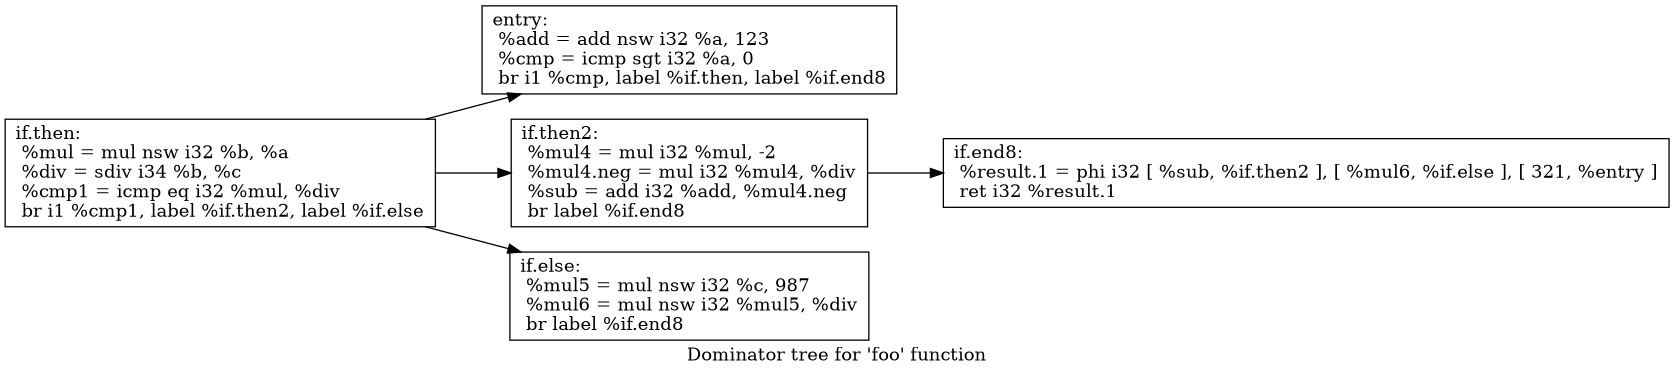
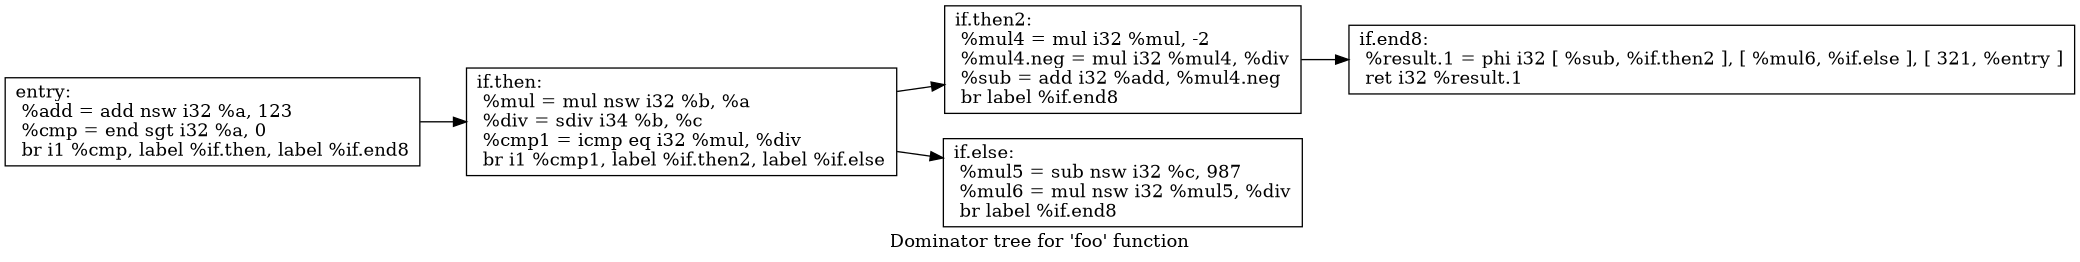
(623, 59) -> (141, 131)
(467, 108) -> (437, 122)
(665, 286) -> (1098, 172)
